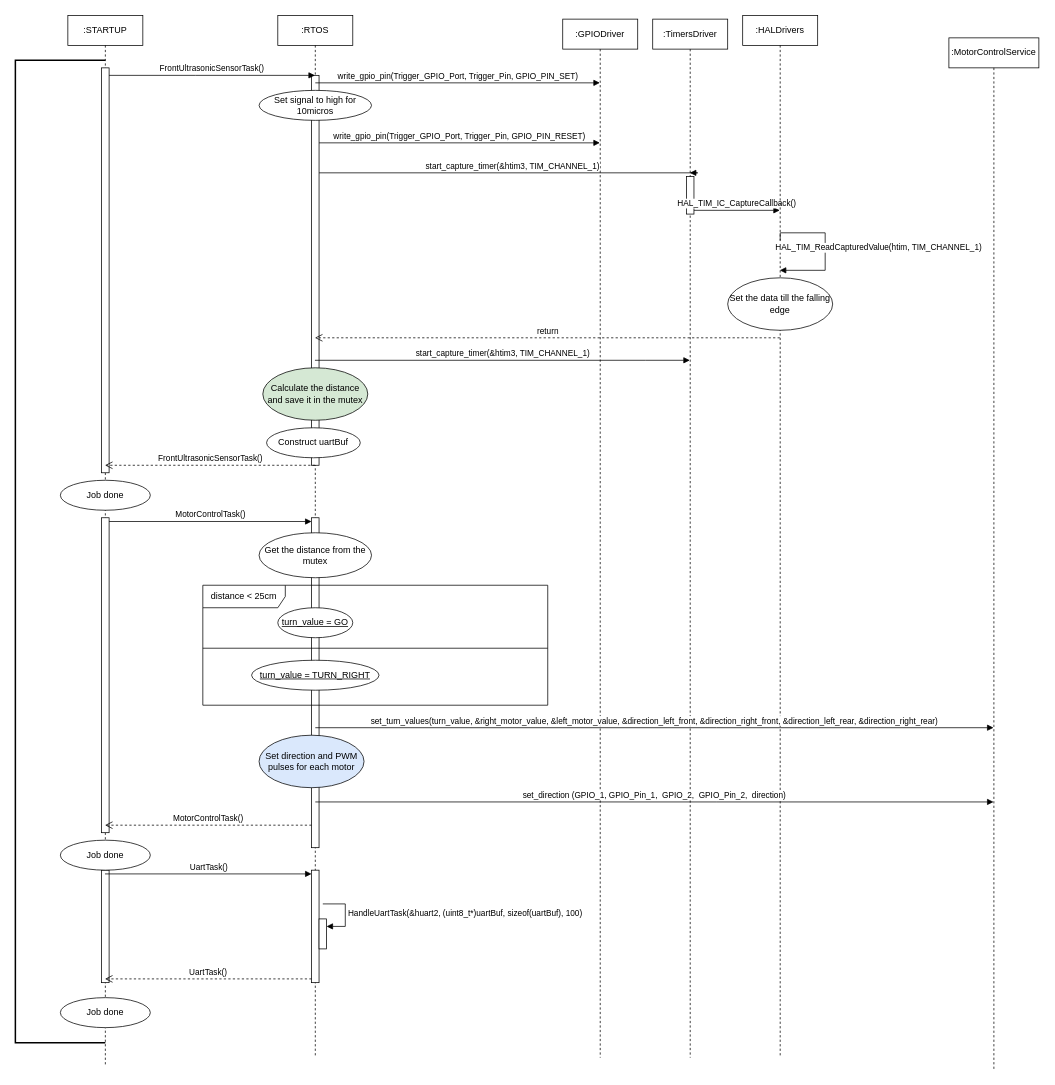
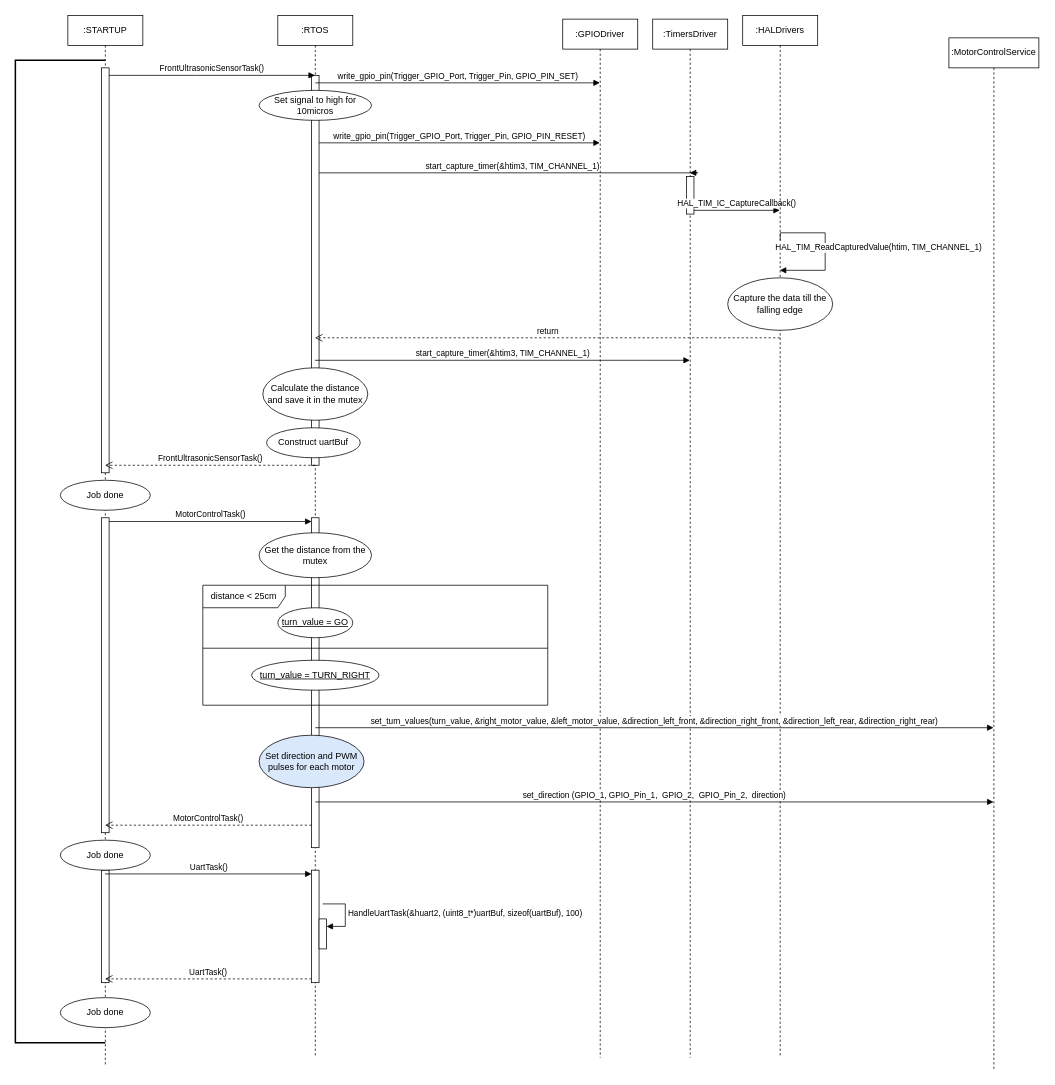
(780, 304) -> (780, 304)
(315, 394) -> (315, 394)
